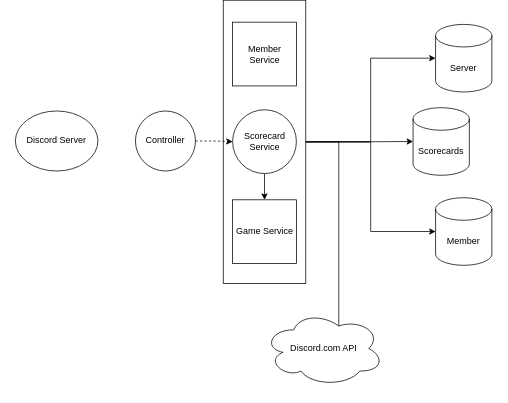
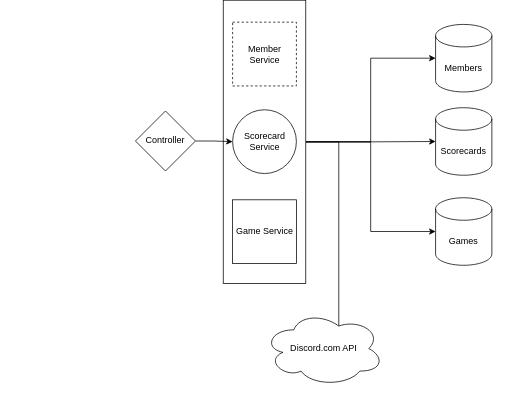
(264, 54) -> (264, 54)
(464, 68) -> (464, 68)
(57, 141) -> none
(165, 141) -> (165, 141)
(211, 141) -> (211, 141)
(441, 141) -> (464, 141)
(264, 184) -> none
(464, 241) -> (464, 241)
